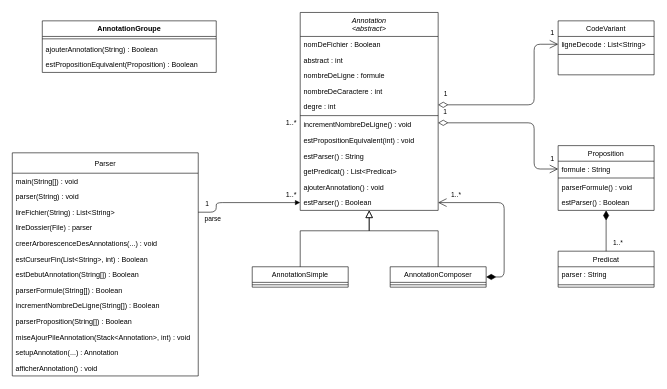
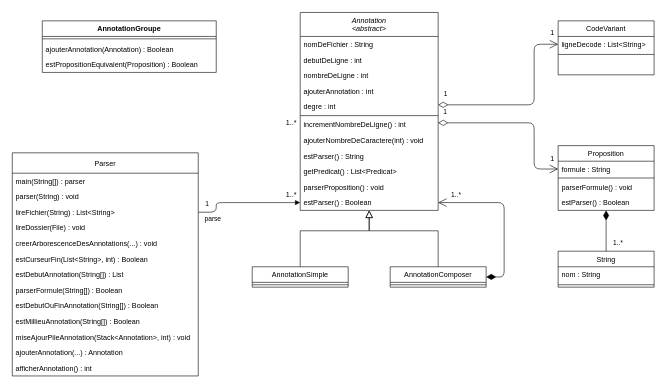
(342, 44) -> (340, 44)
(111, 49) -> (119, 49)
(328, 60) -> (335, 60)
(345, 76) -> (337, 76)
(346, 91) -> (345, 91)
(360, 125) -> (358, 125)
(368, 140) -> (371, 140)
(52, 181) -> (57, 181)
(351, 187) -> (350, 187)
(61, 228) -> (56, 228)
(606, 259) -> (606, 259)
(87, 275) -> (81, 275)
(588, 275) -> (582, 275)
(94, 306) -> (96, 306)
(84, 322) -> (87, 322)
(75, 353) -> (79, 353)
(64, 368) -> (62, 368)
